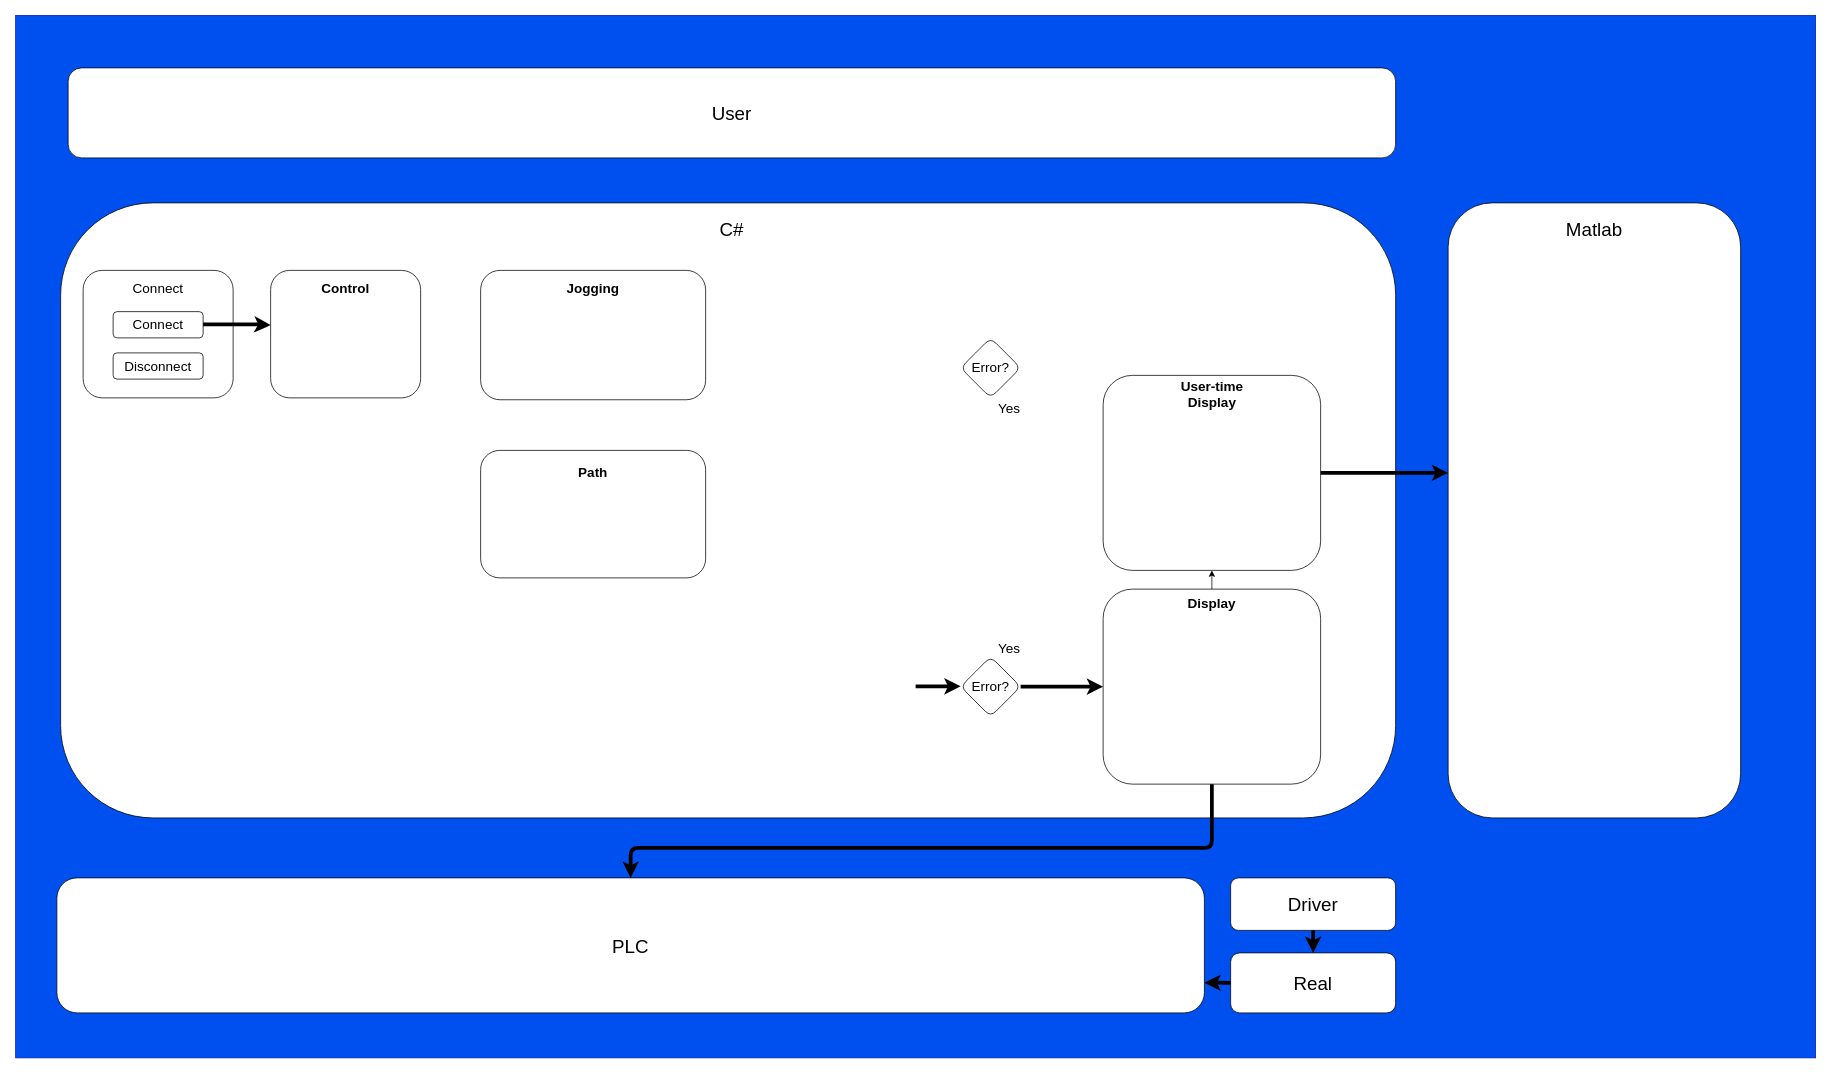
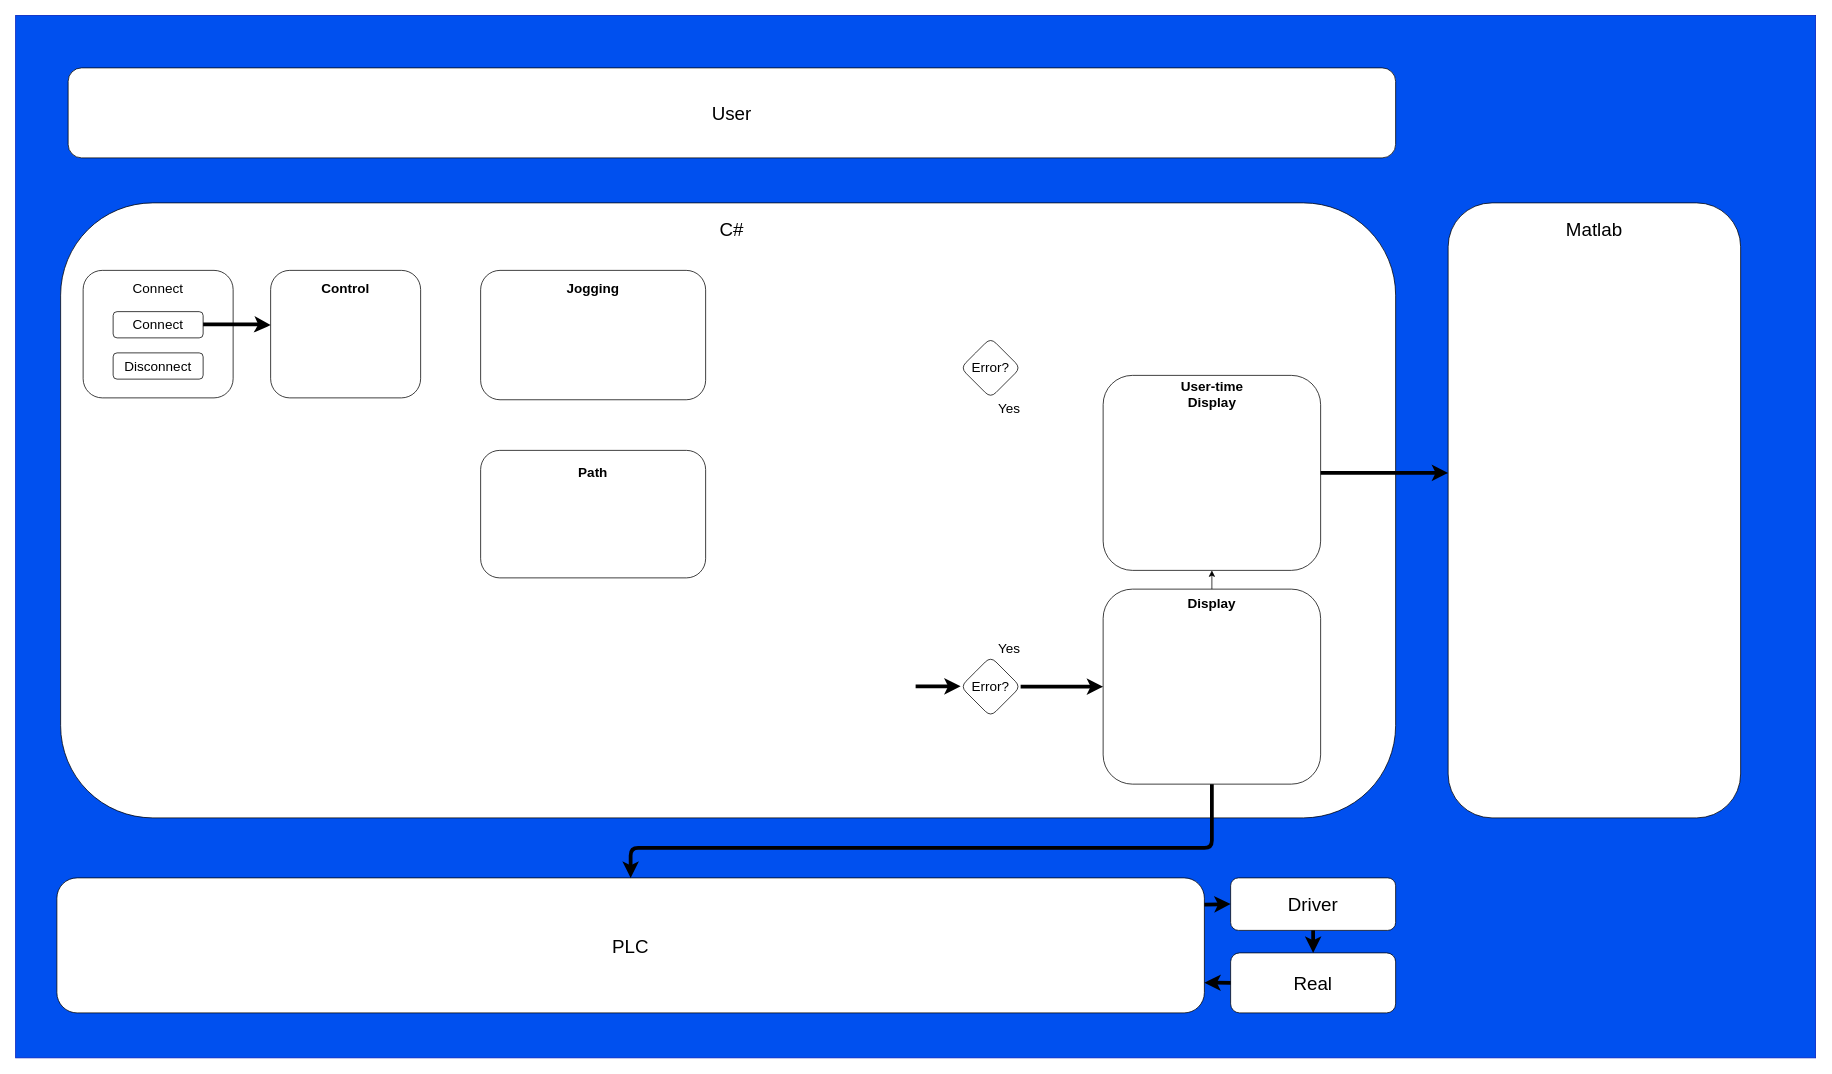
none -> (1212, 904)
